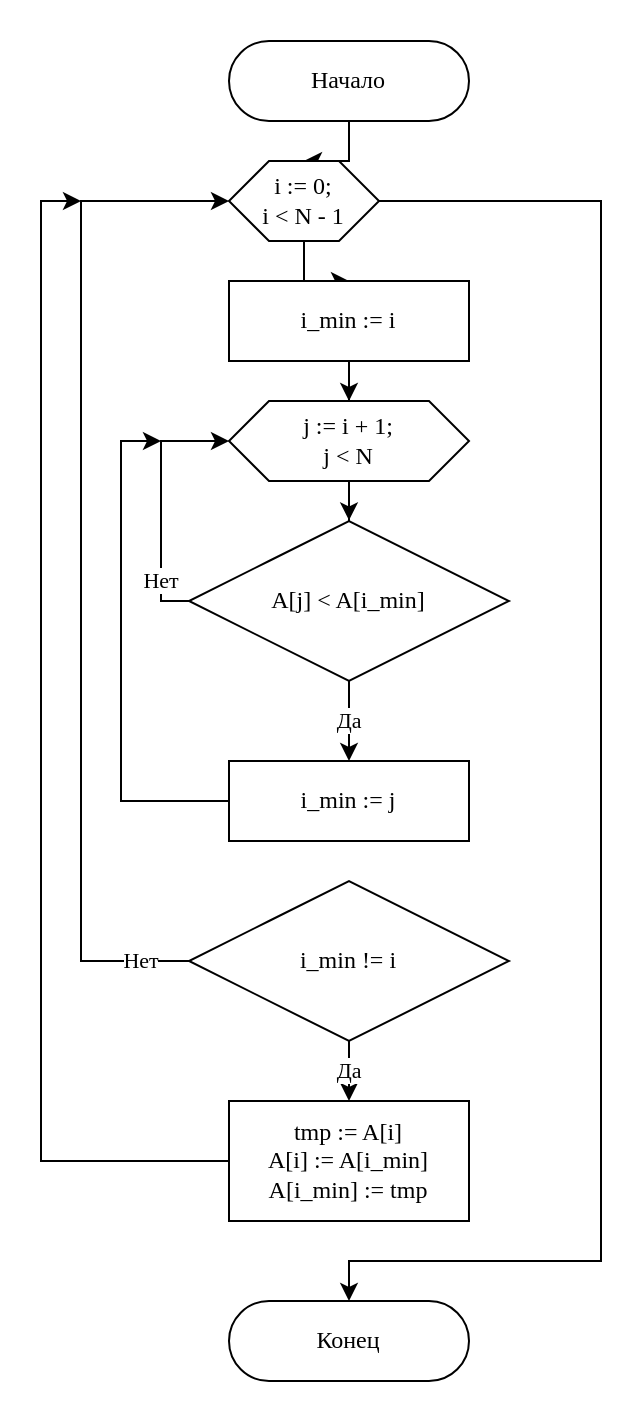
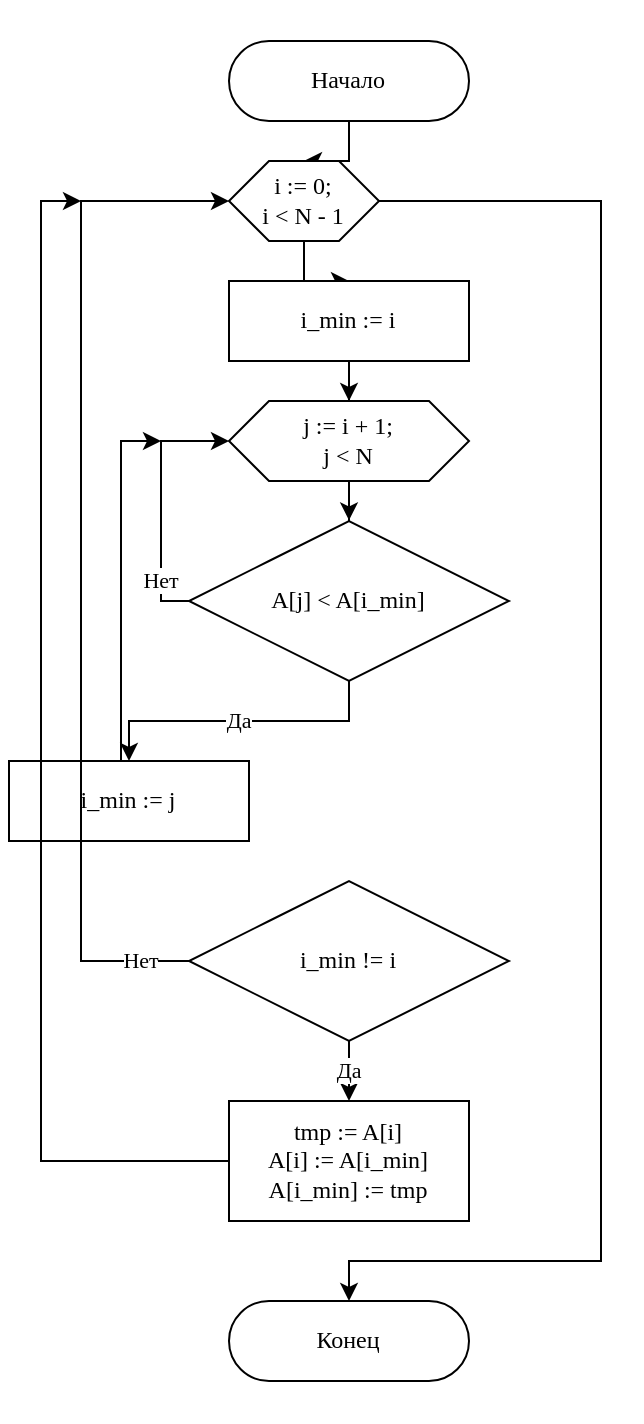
(349, 801) -> (129, 801)
